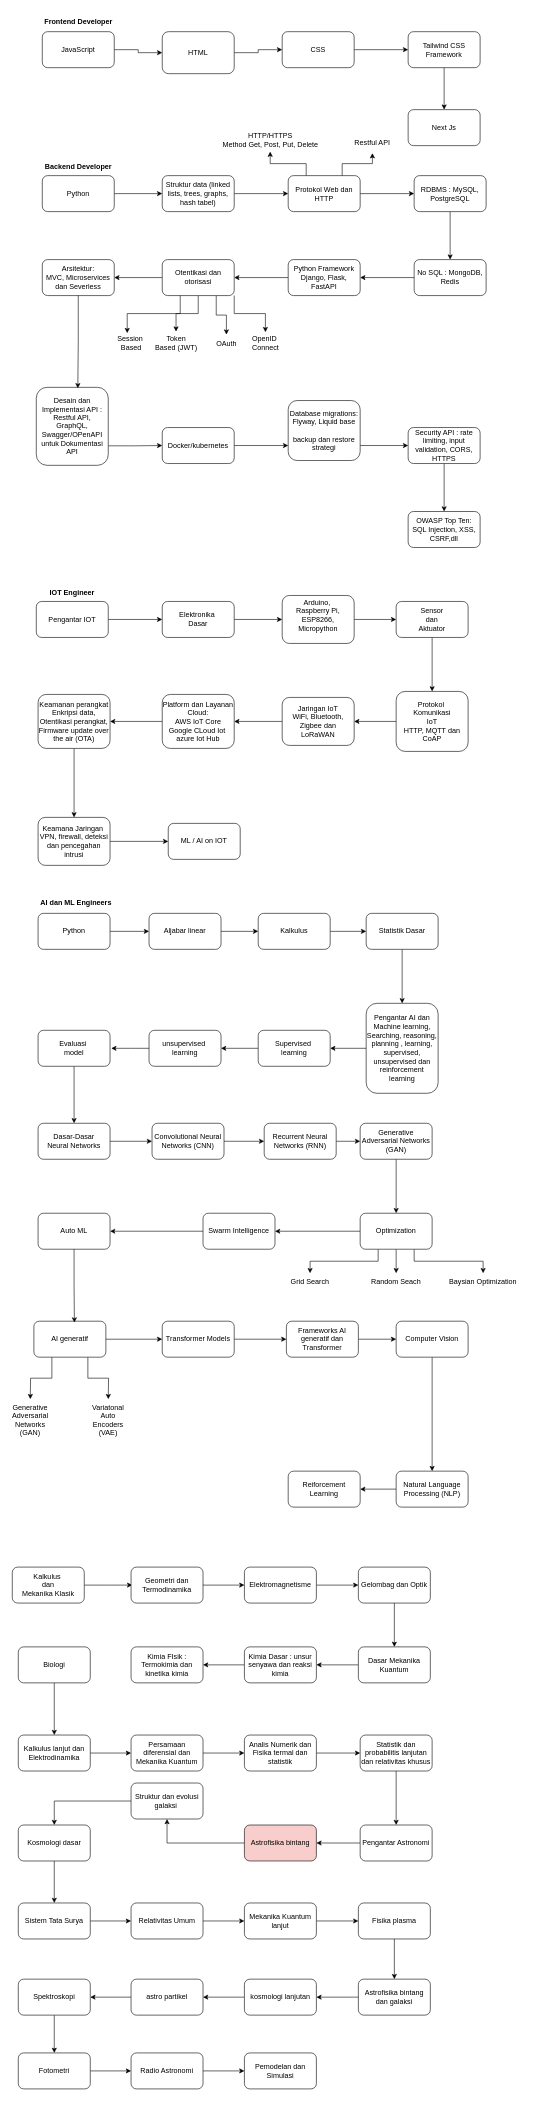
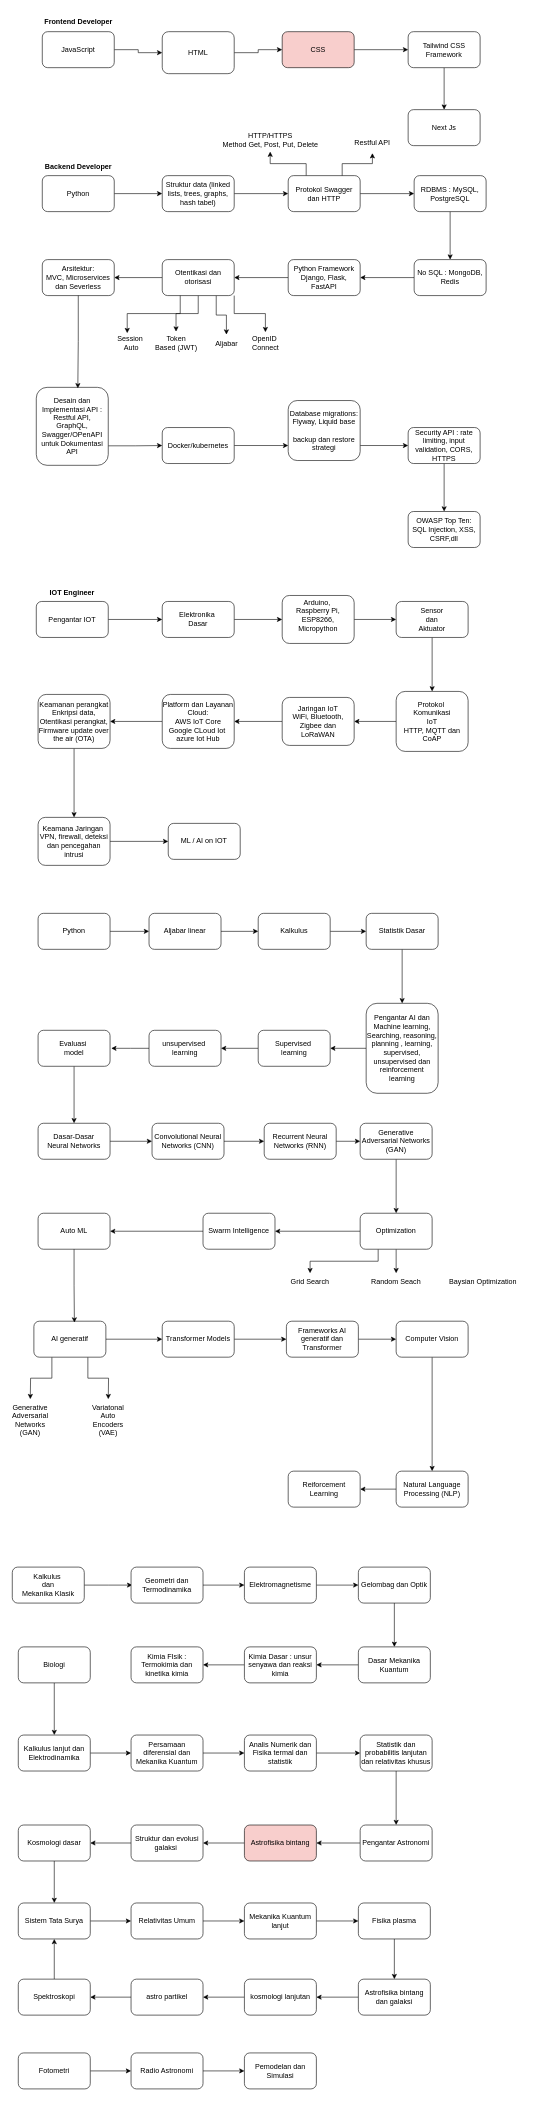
(318, 50) -> (318, 50)
(324, 194) -> (324, 194)
(131, 344) -> (131, 344)
(227, 344) -> (227, 344)
(76, 903) -> none
(483, 1263) -> none
(167, 1802) -> (167, 1844)
(54, 2048) -> (54, 1944)
